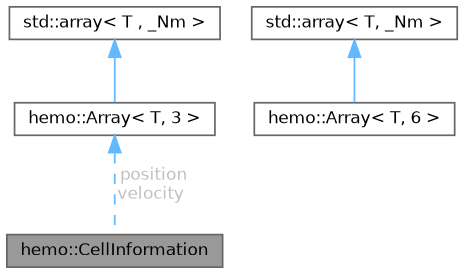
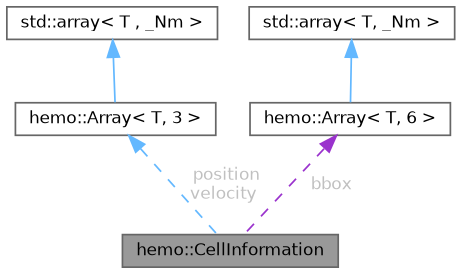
none -> (284, 192)
